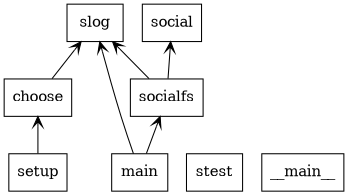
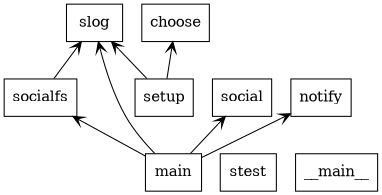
(63, 64) -> (133, 64)
(169, 65) -> (204, 139)
none -> (321, 98)
